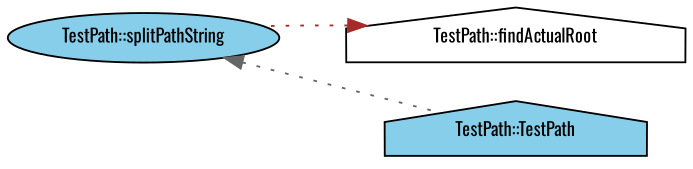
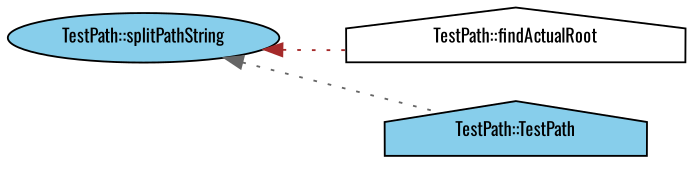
(306, 26) -> (314, 50)
